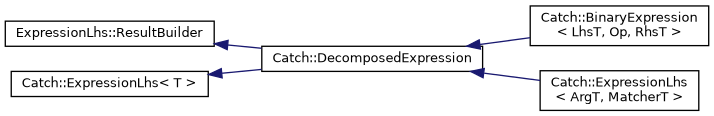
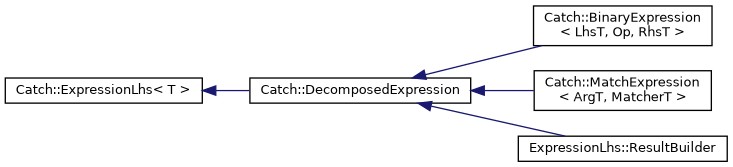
(245, 47) -> (498, 121)
(619, 91) -> (623, 91)
